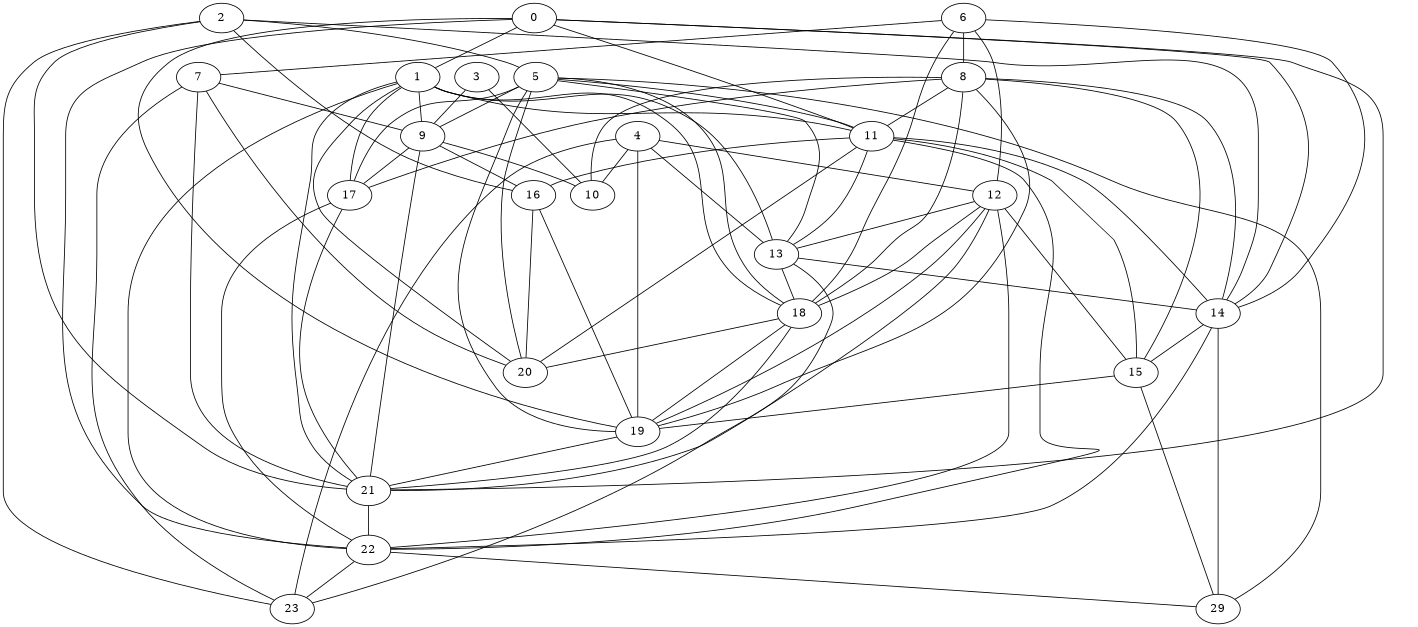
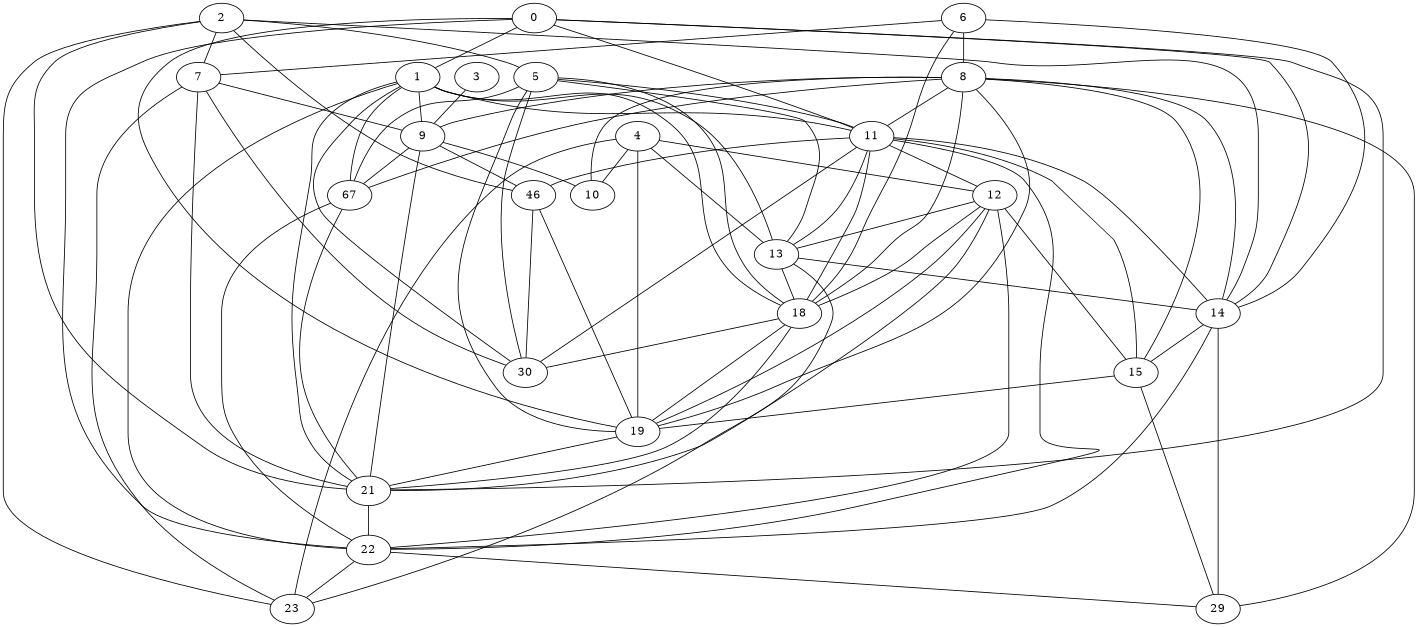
none -> (209, 50)
(1000, 103) -> (933, 166)
(479, 107) -> (689, 86)
(539, 141) -> none
(1124, 185) -> (1414, 225)
(350, 195) -> (350, 195)
(534, 195) -> (534, 195)
none -> (847, 229)
(525, 373) -> (525, 373)
